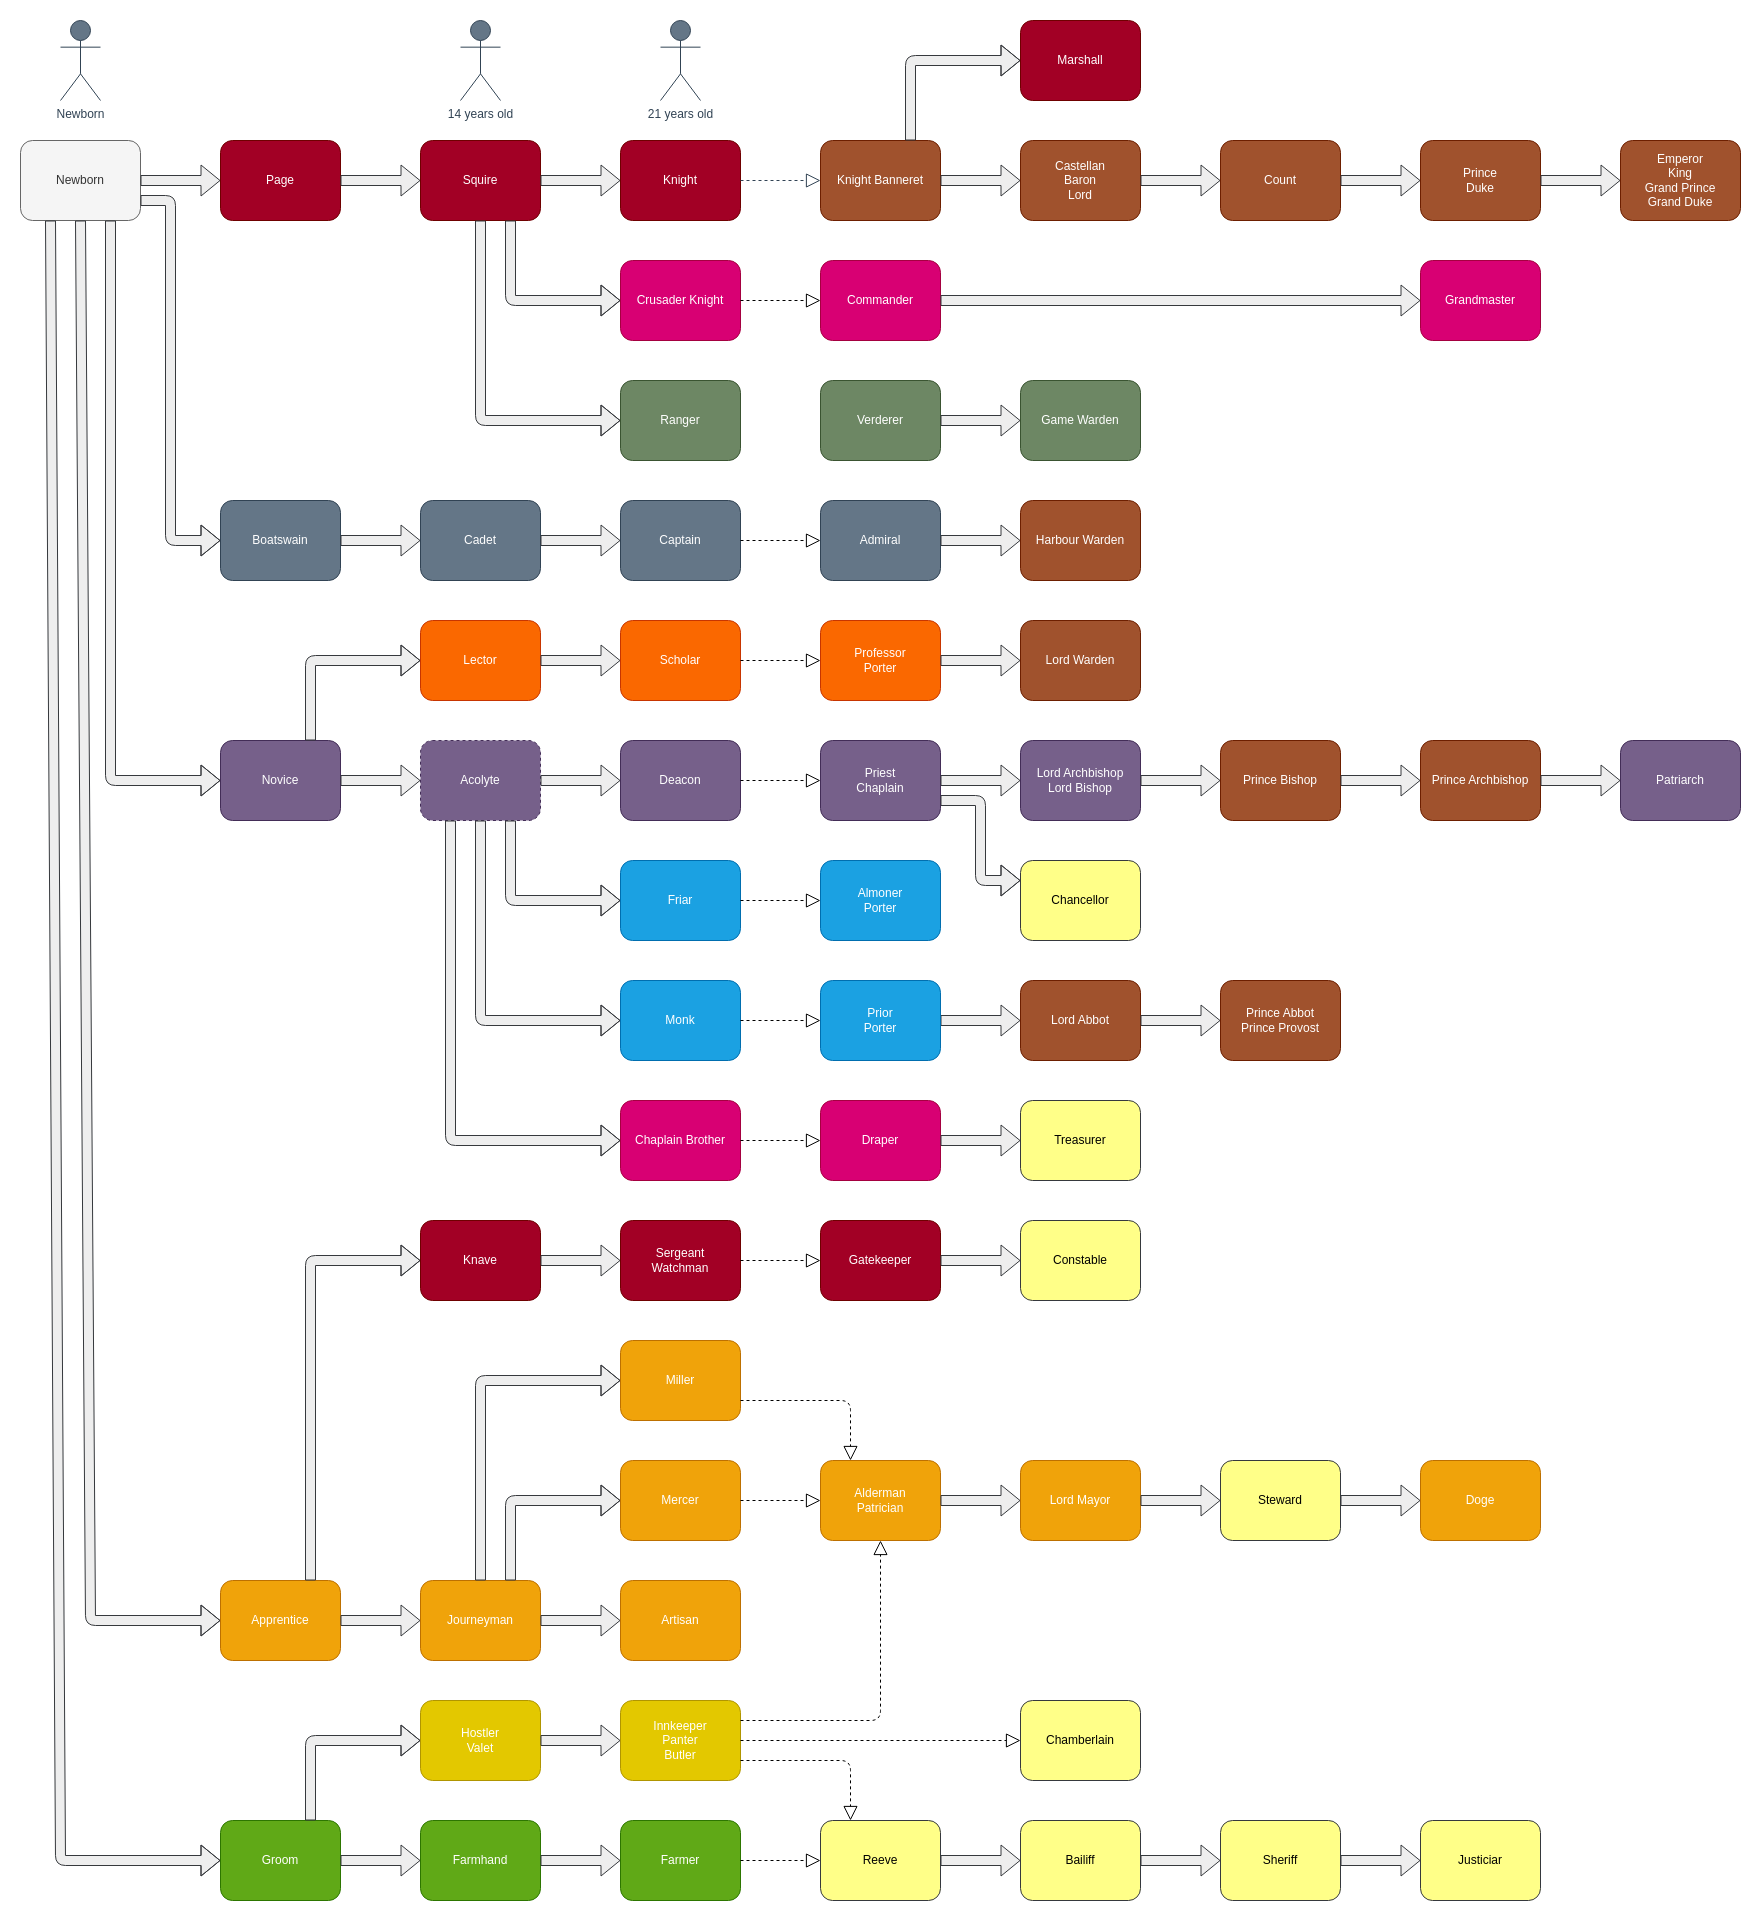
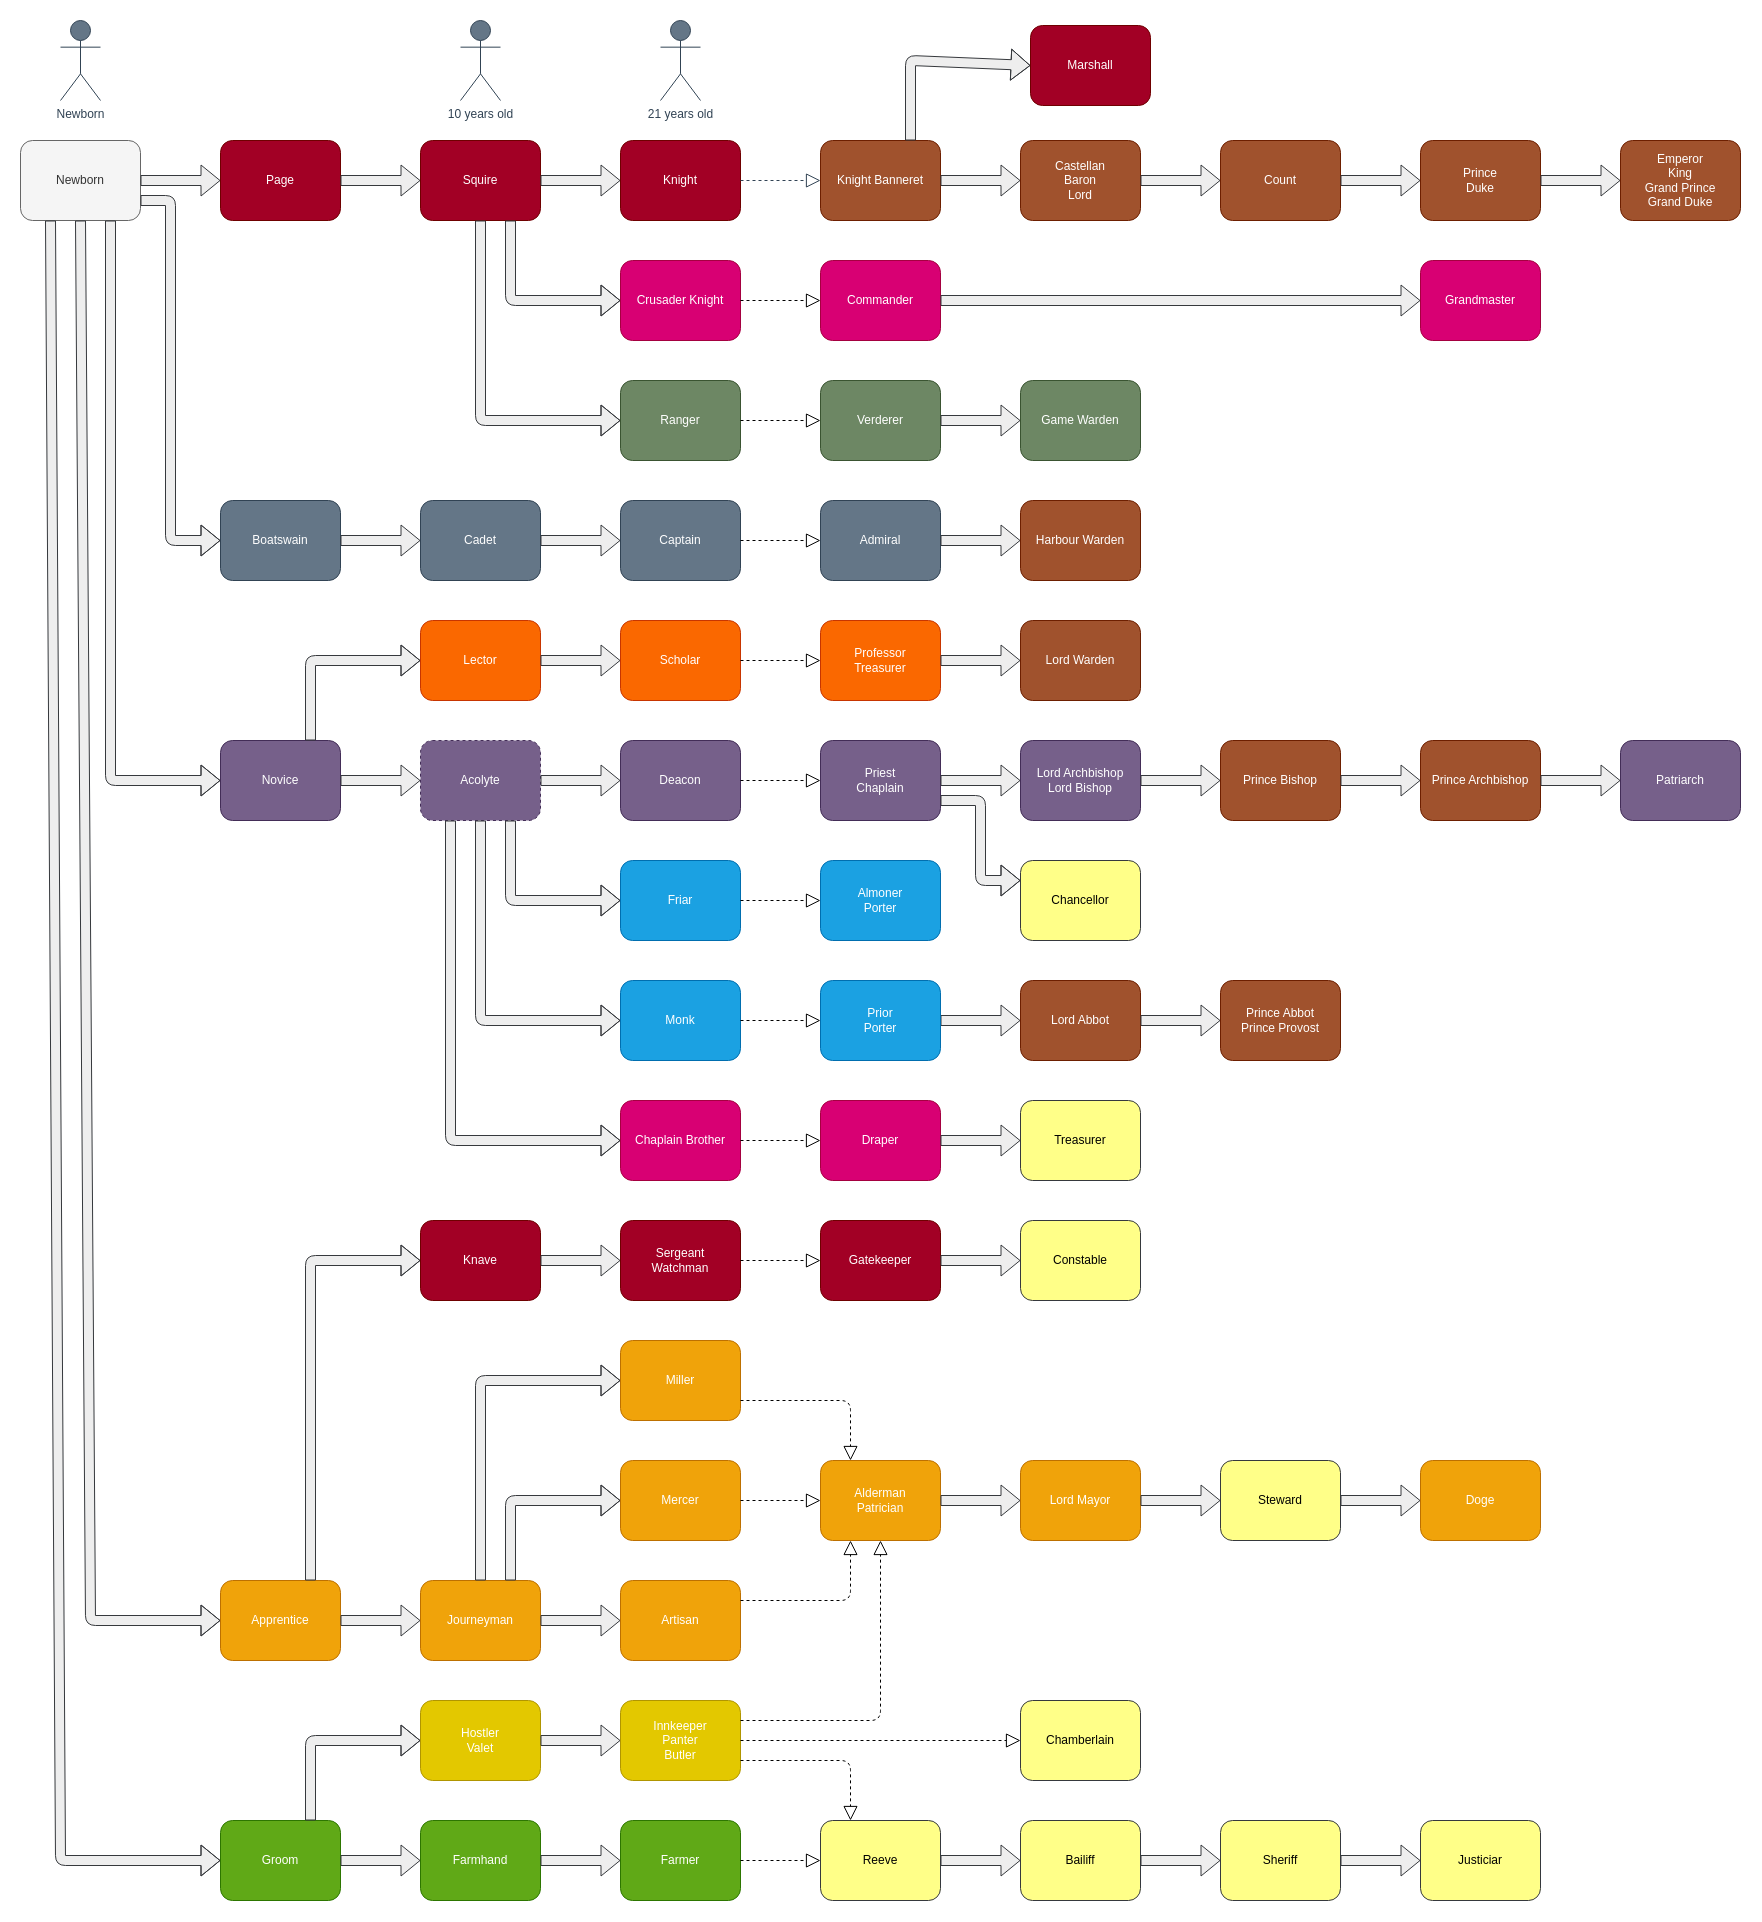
(1081, 61) -> (1091, 66)
(481, 115) -> (481, 115)
none -> (773, 421)
(881, 661) -> (881, 661)
none -> (813, 1601)
